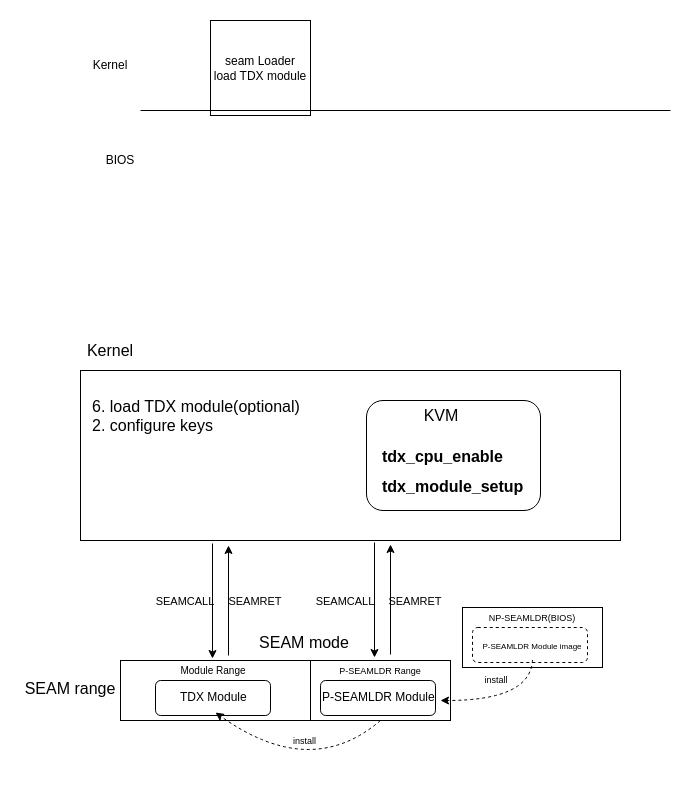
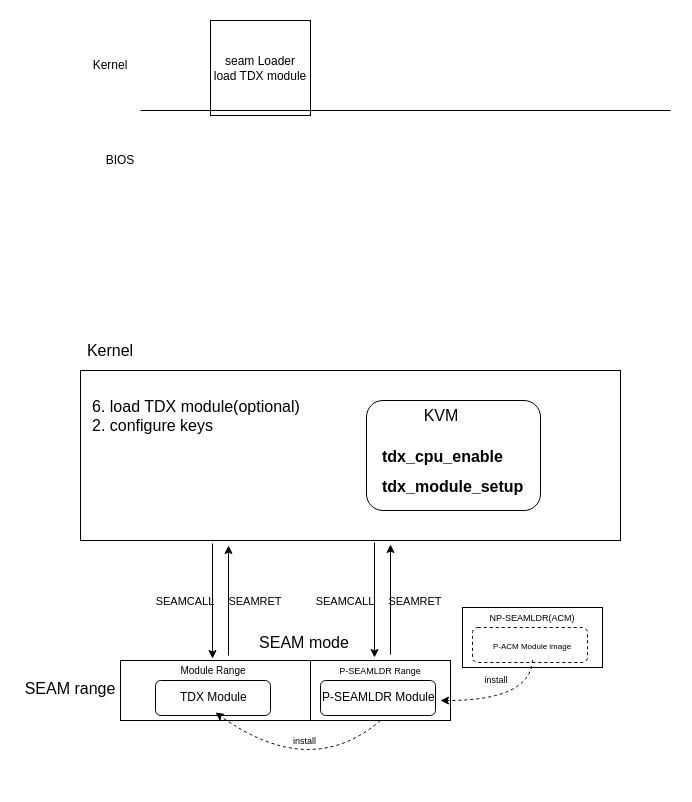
(533, 618) -> (533, 618)
(533, 646) -> (533, 646)
